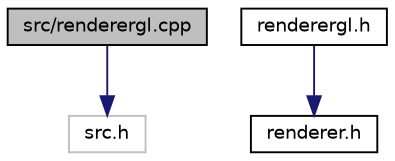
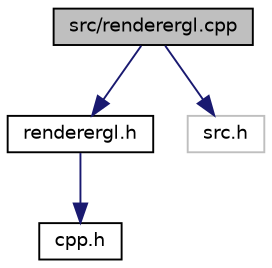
none -> (122, 73)
(314, 134) -> (80, 241)
